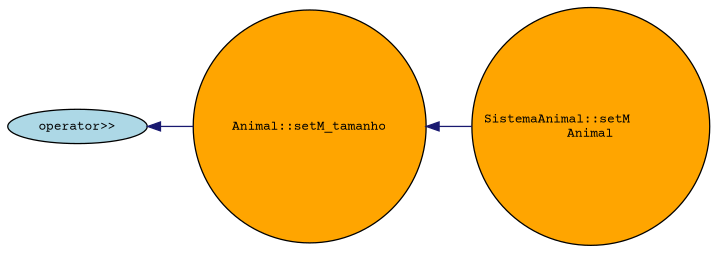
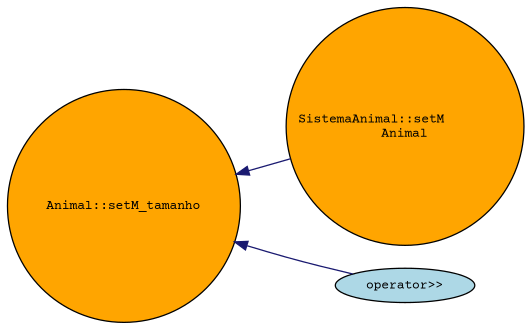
(177, 126) -> (300, 261)
